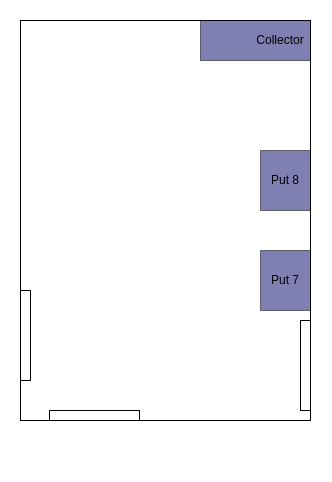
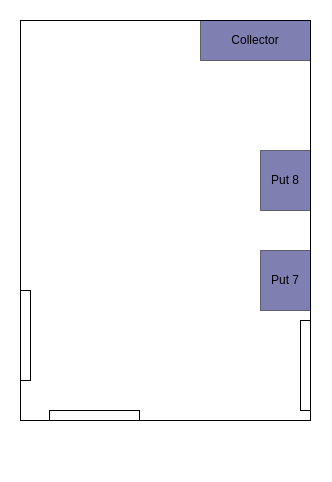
(281, 41) -> (256, 41)
